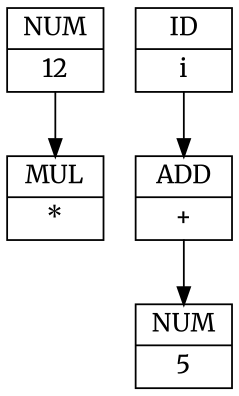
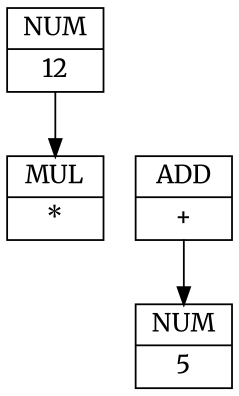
(184, 50) -> none
